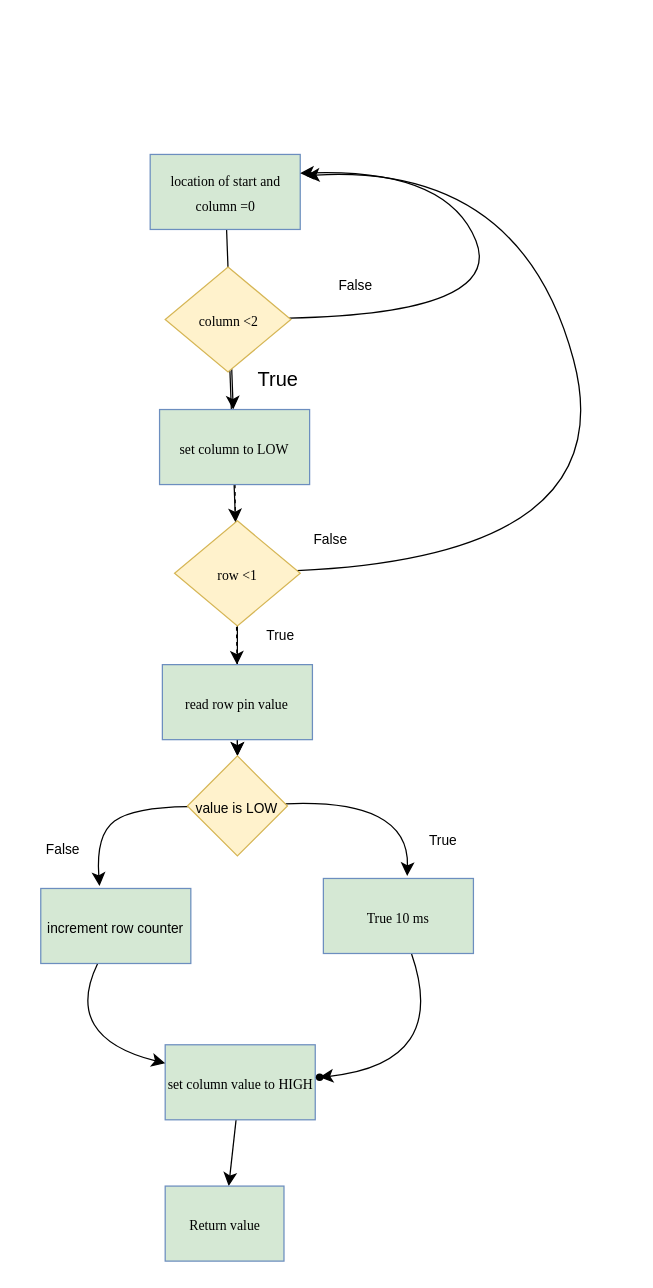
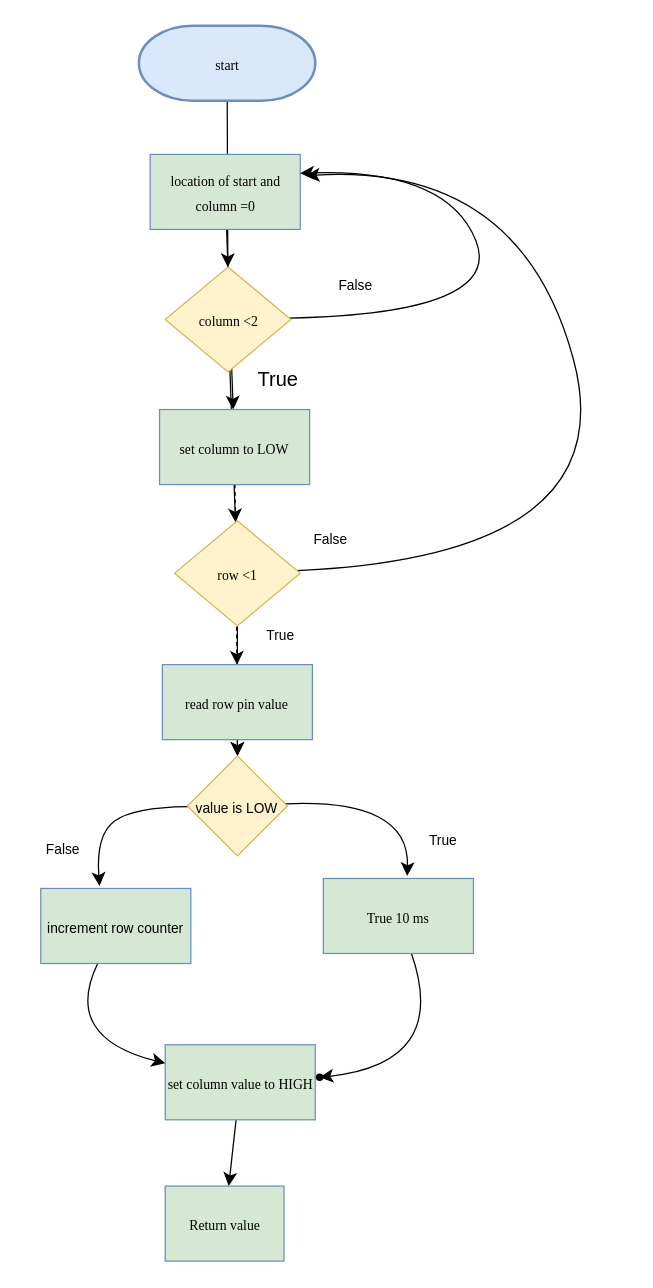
none -> (227, 63)
none -> (227, 129)
